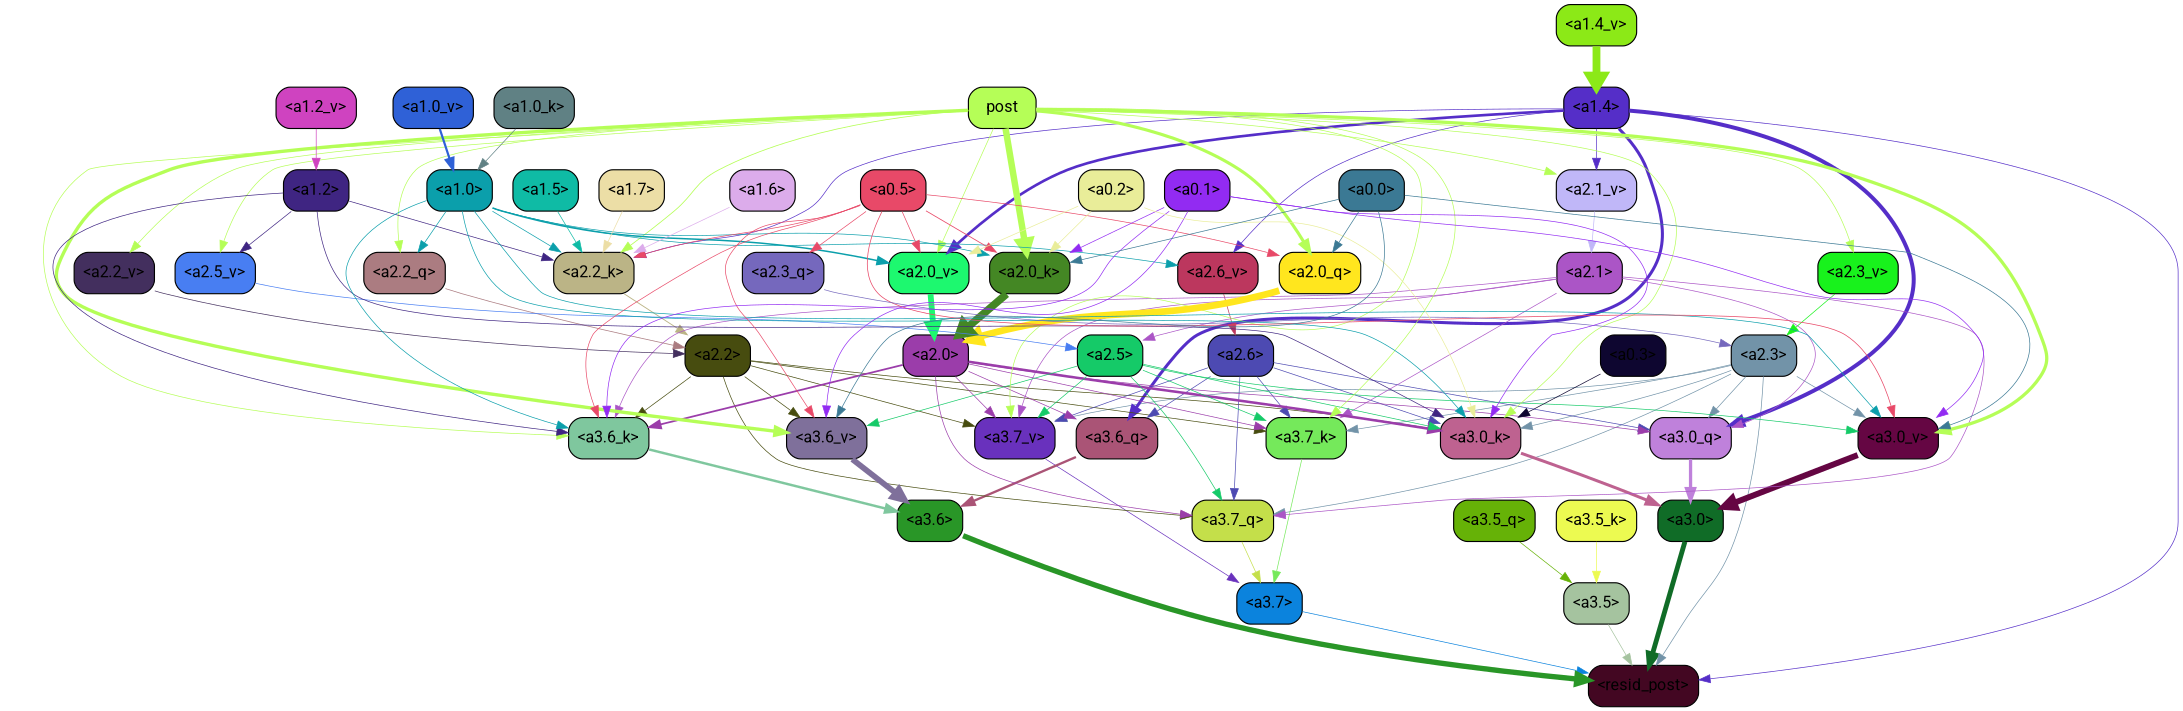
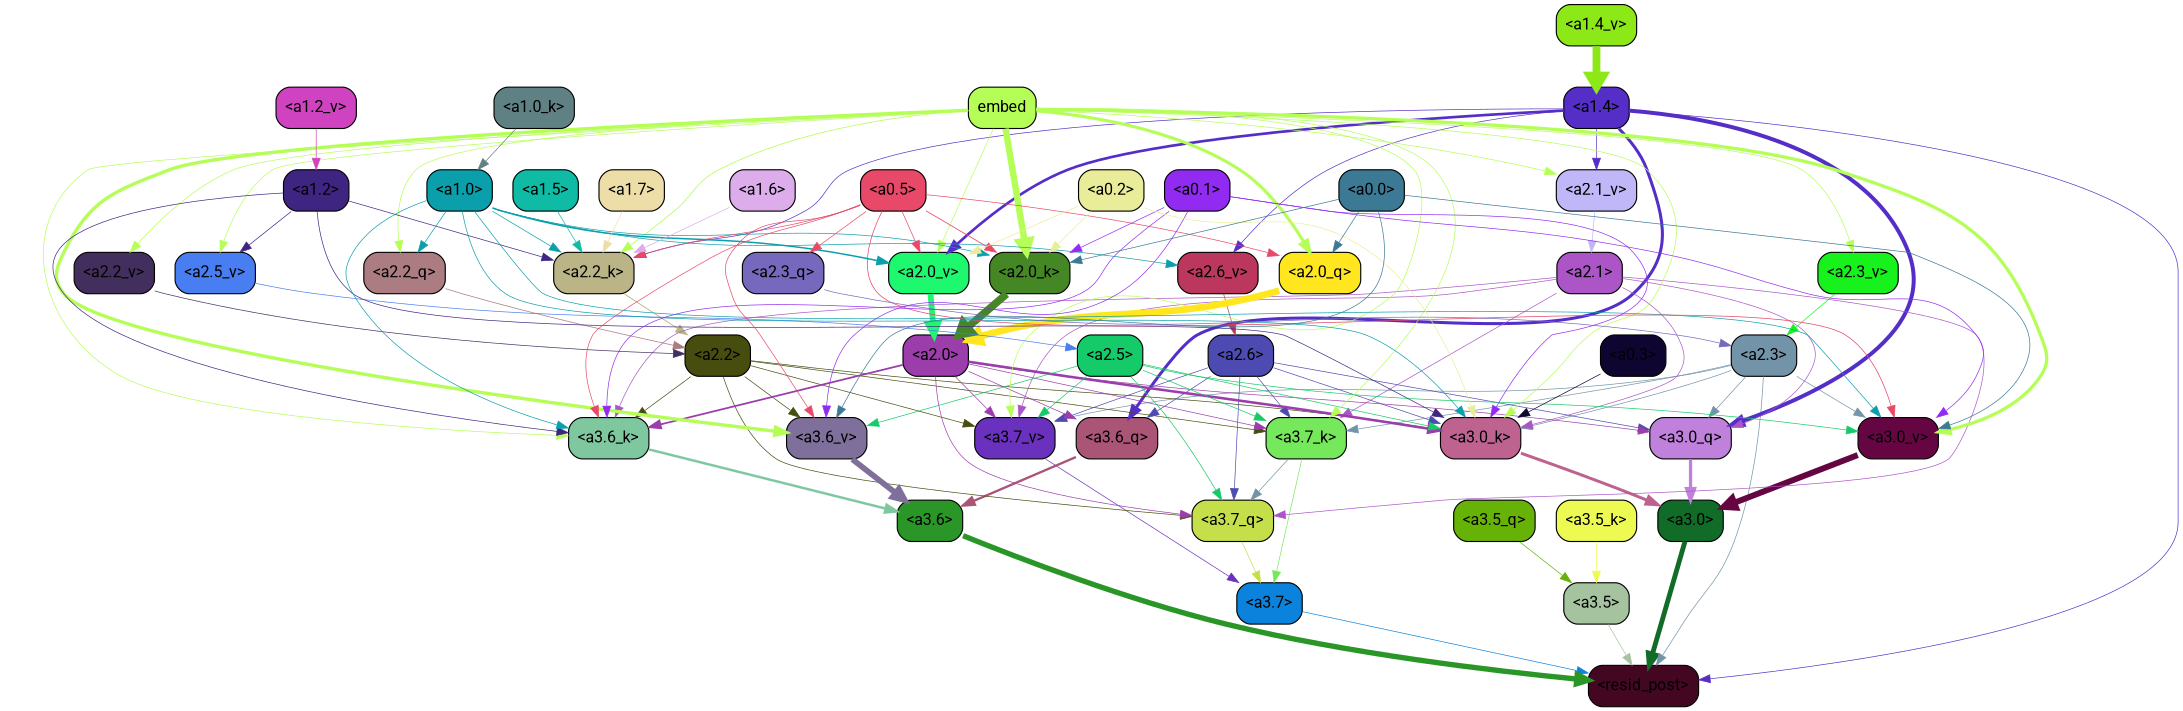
(433, 108) -> none
(1002, 108) -> (1002, 108)
(1355, 304) -> (1682, 368)
(1514, 464) -> (1273, 475)
